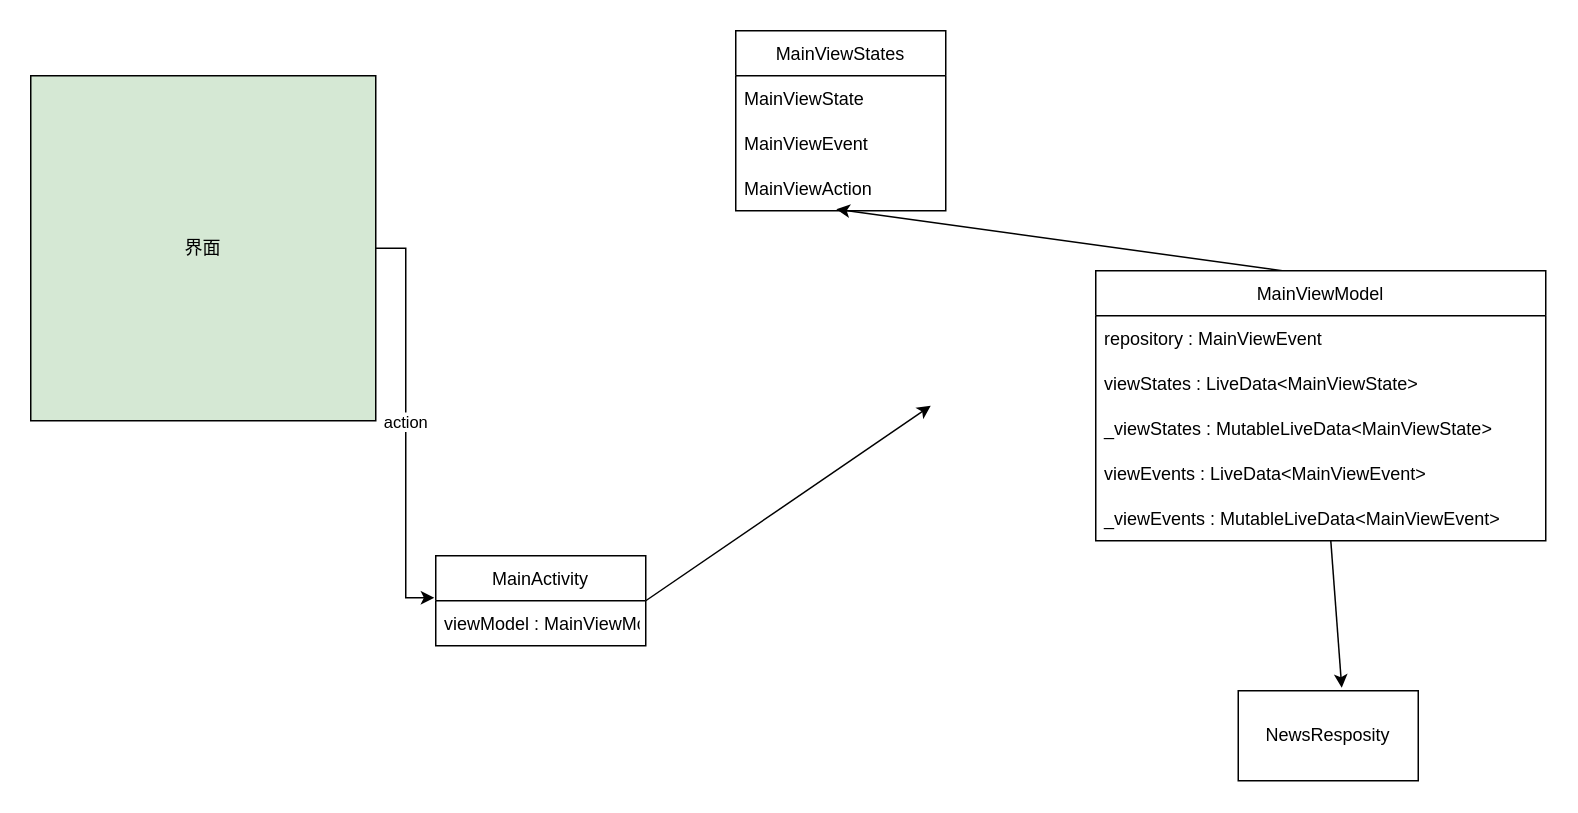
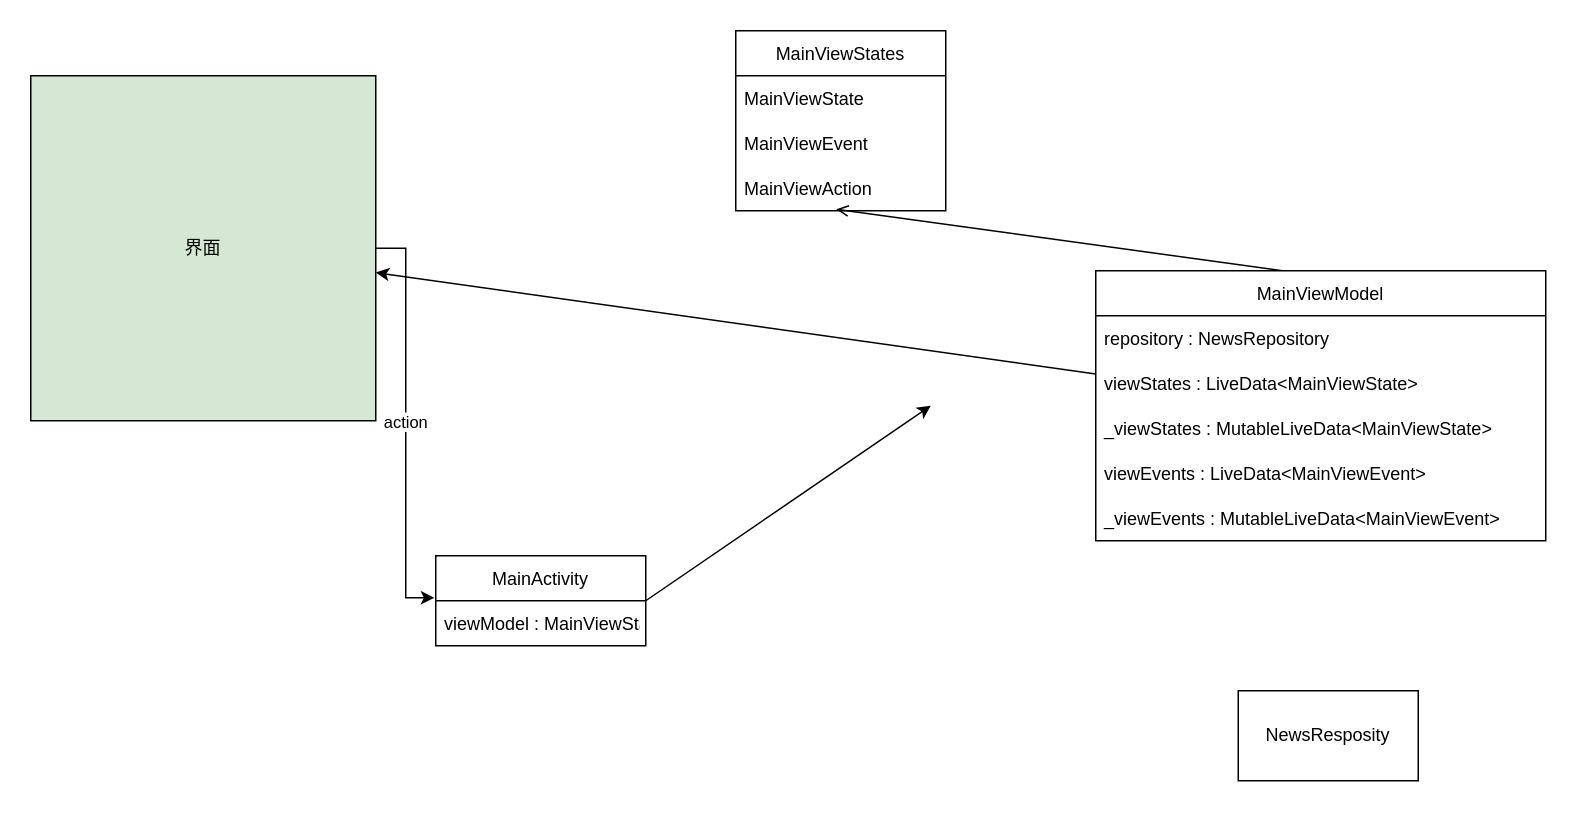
(884, 216) -> (883, 216)
(1221, 339) -> (1228, 339)
(1336, 610) -> (739, 324)
(551, 624) -> (554, 624)
